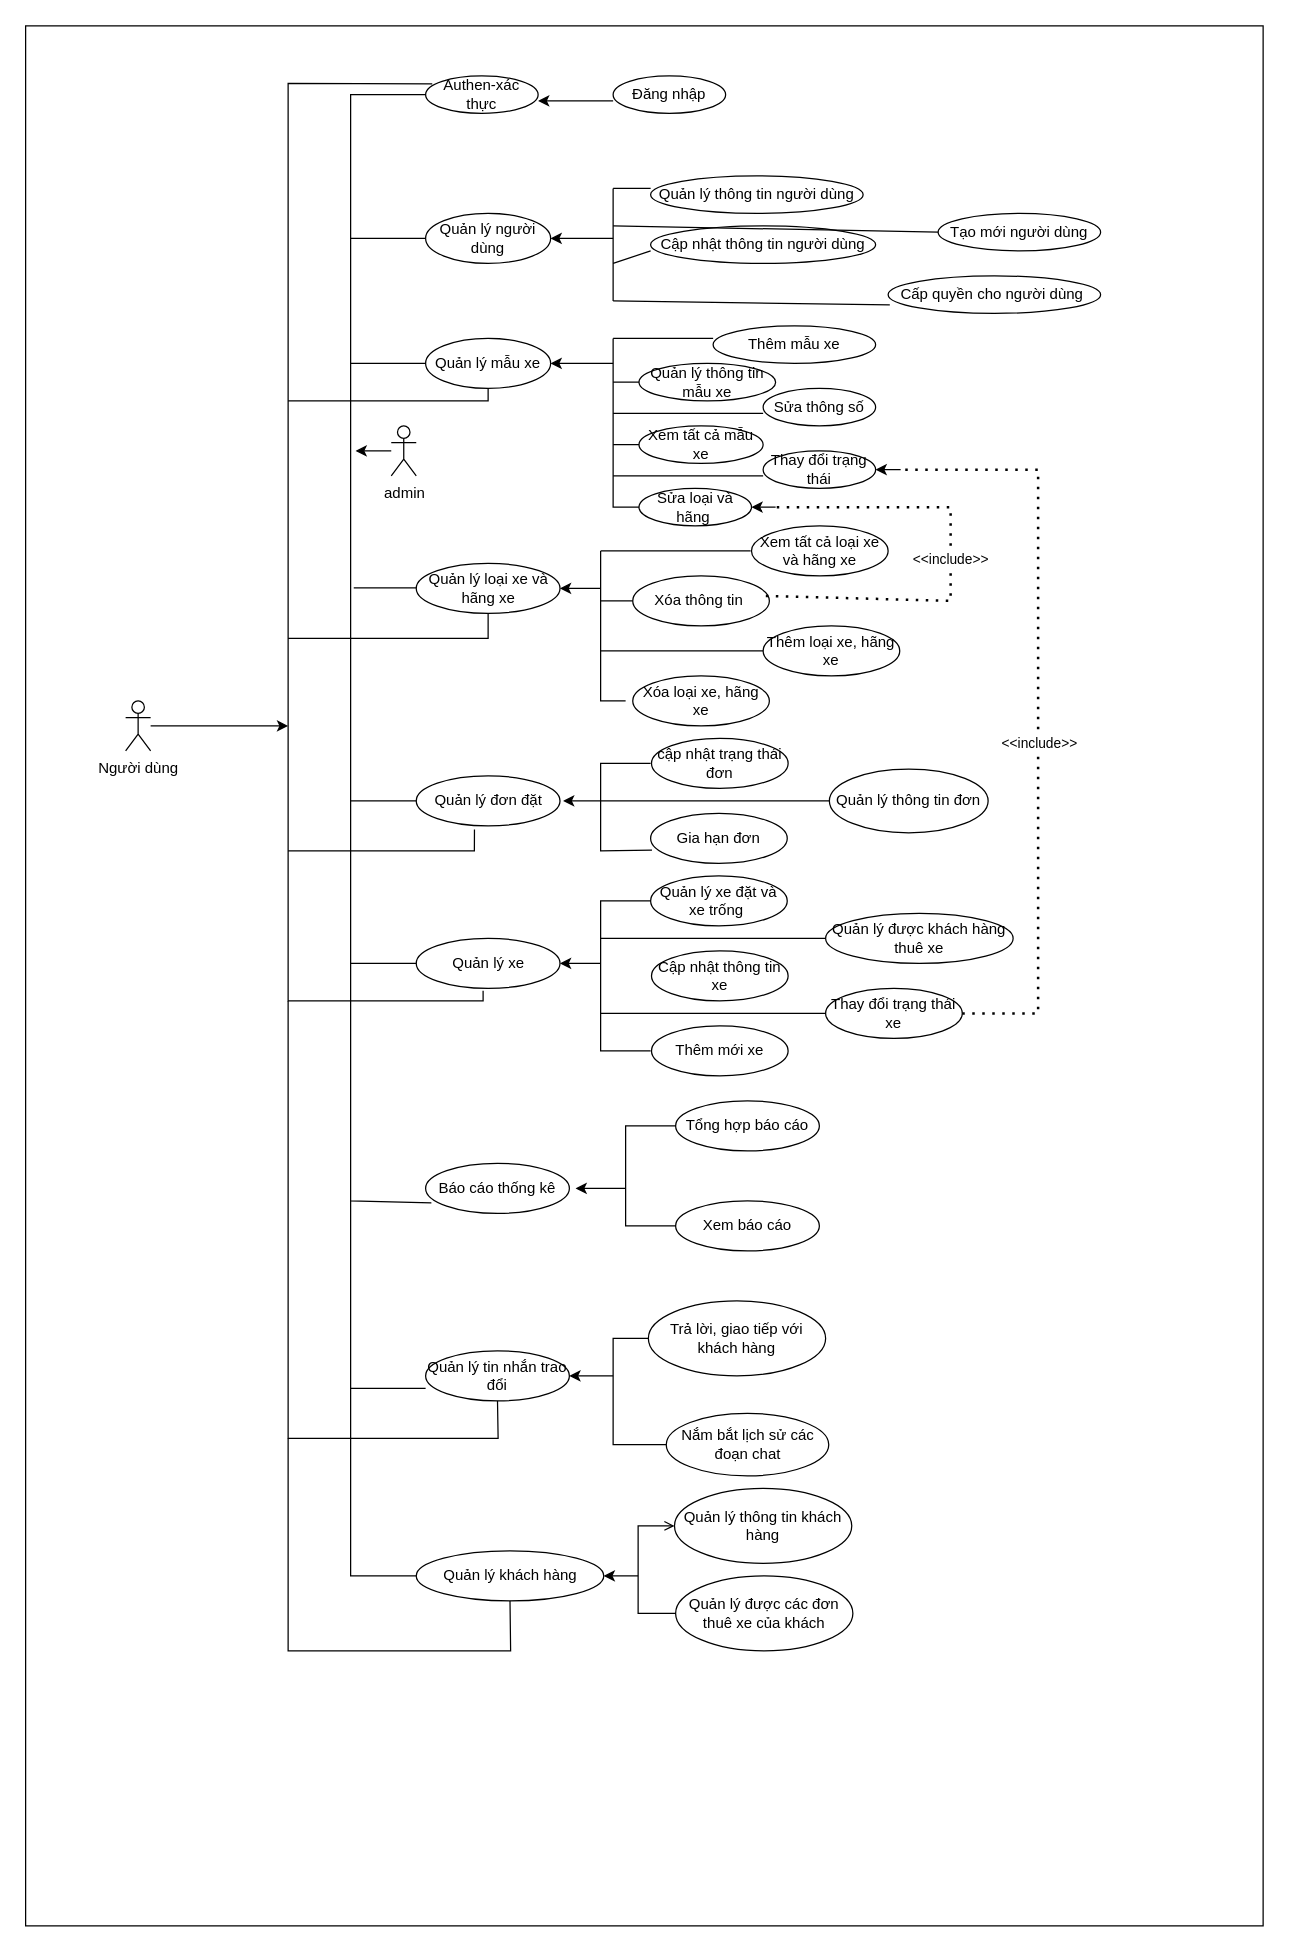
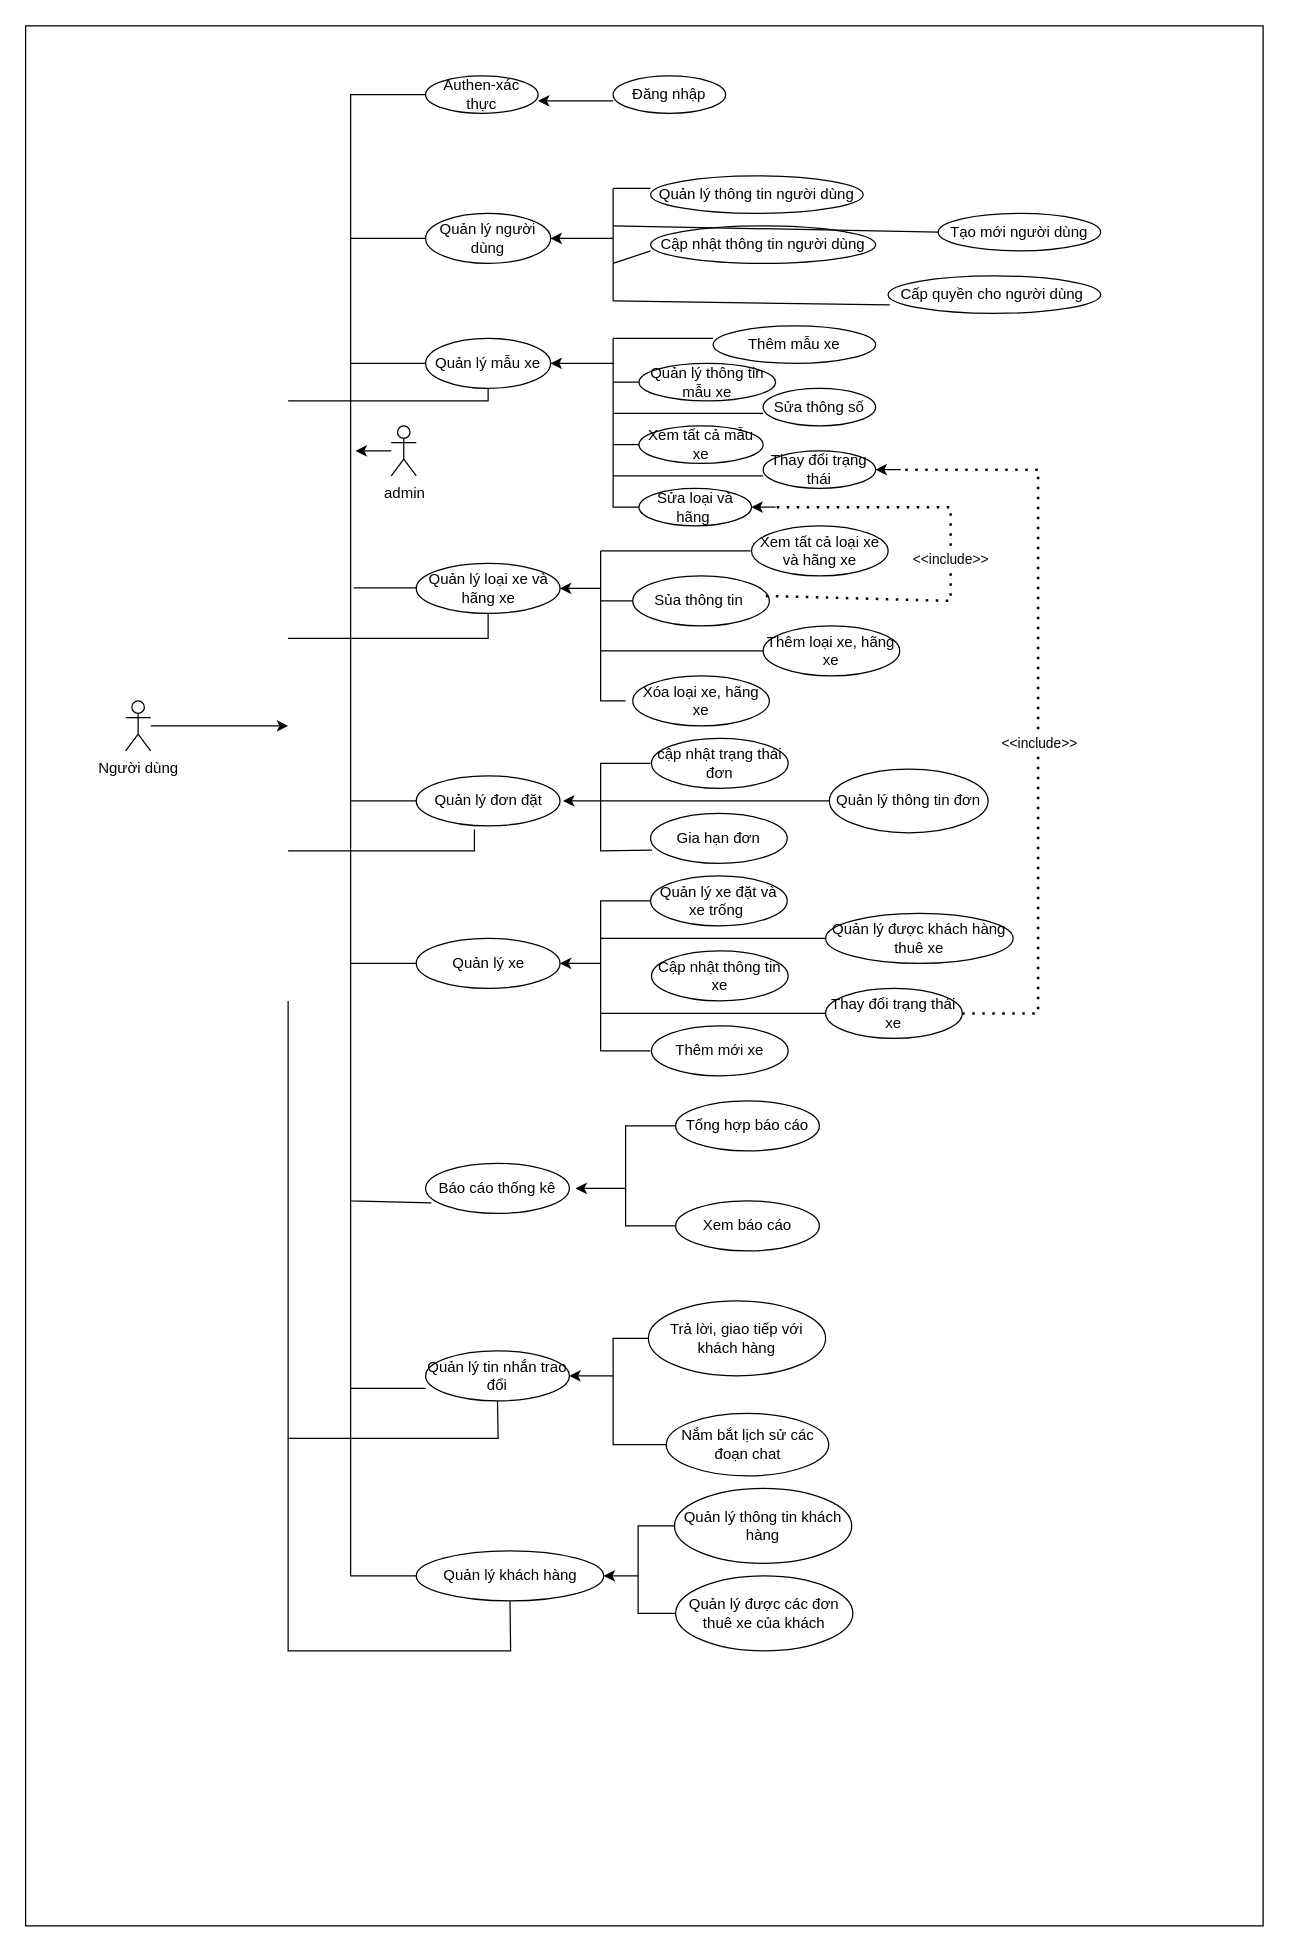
(288, 572) -> none
(701, 601) -> (701, 601)
(668, 1526) -> (668, 1526)
